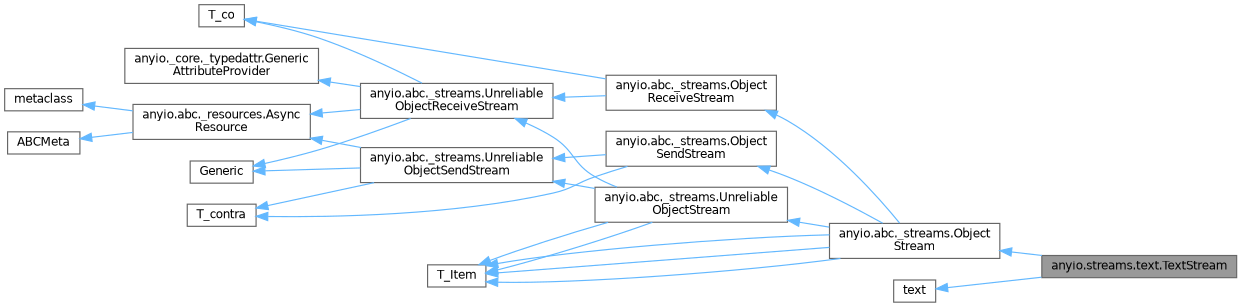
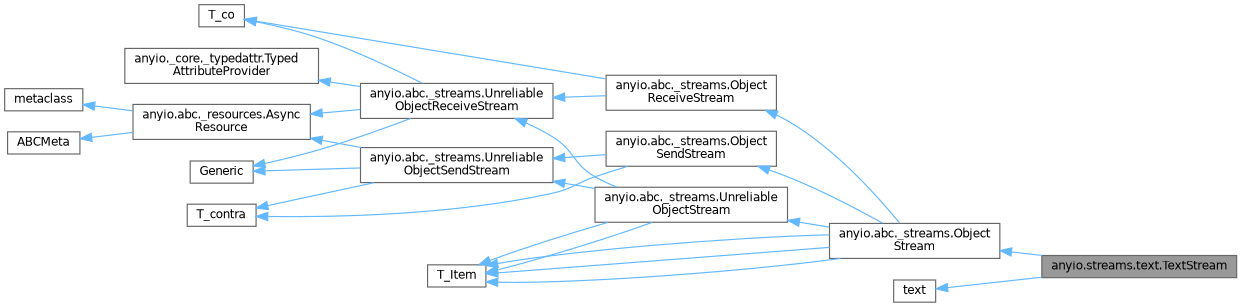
(222, 66) -> (222, 66)
